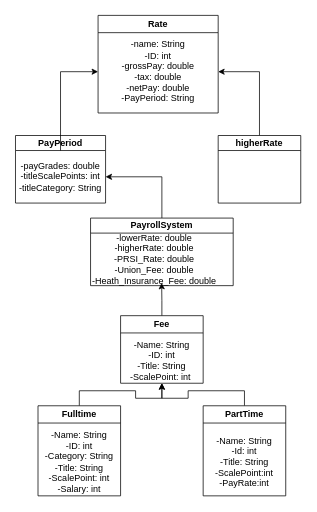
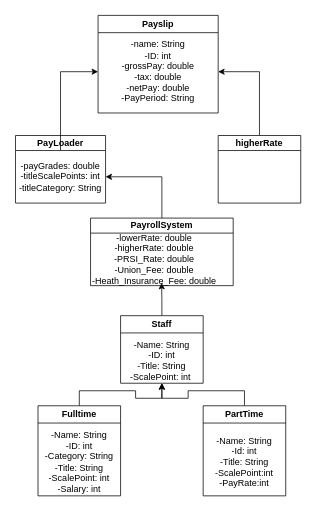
(158, 24) -> (158, 24)
(60, 143) -> (60, 143)
(162, 324) -> (162, 324)
